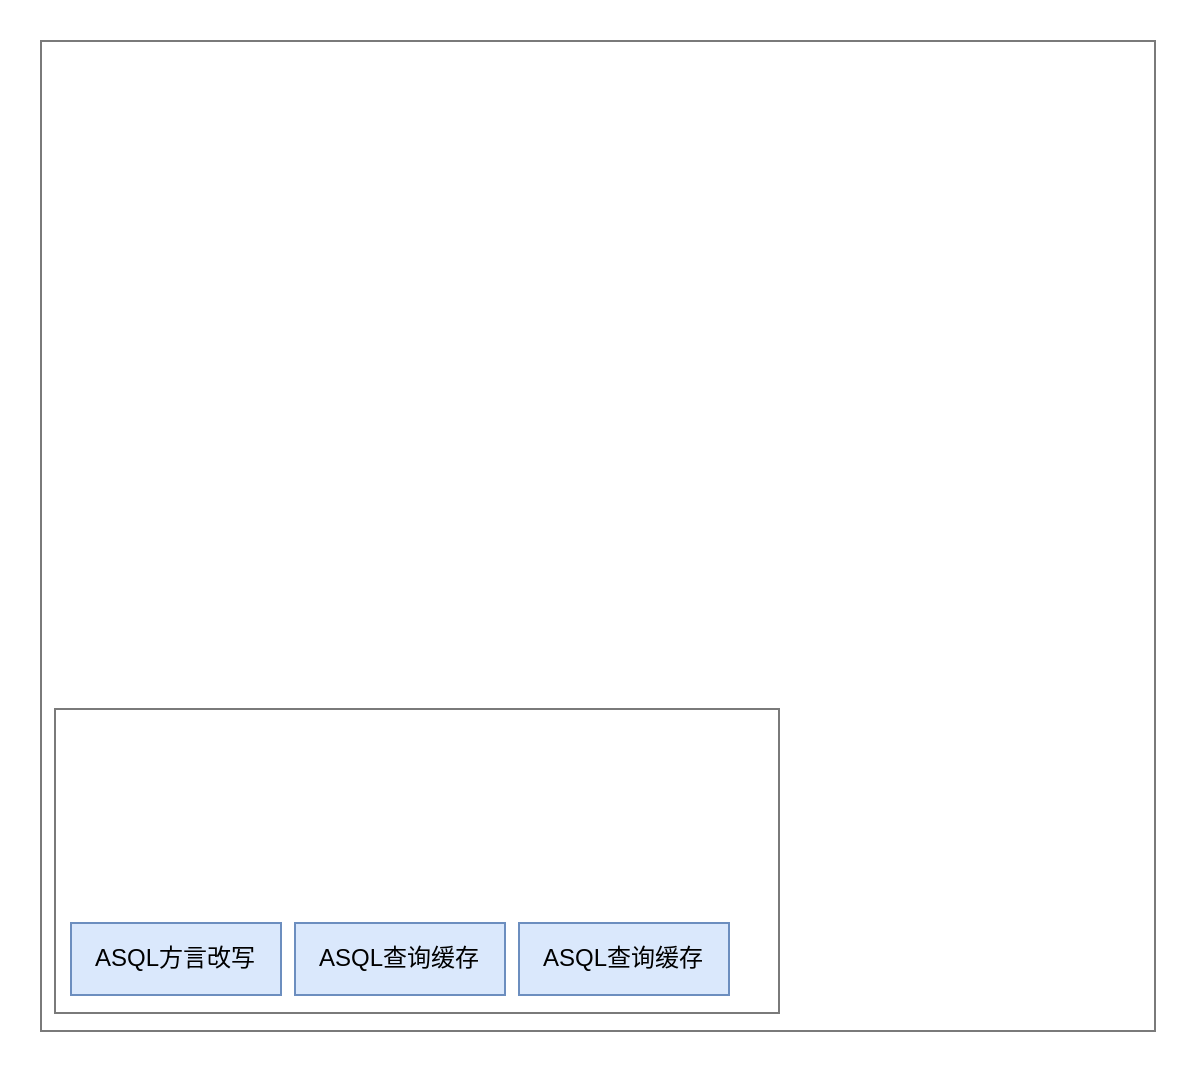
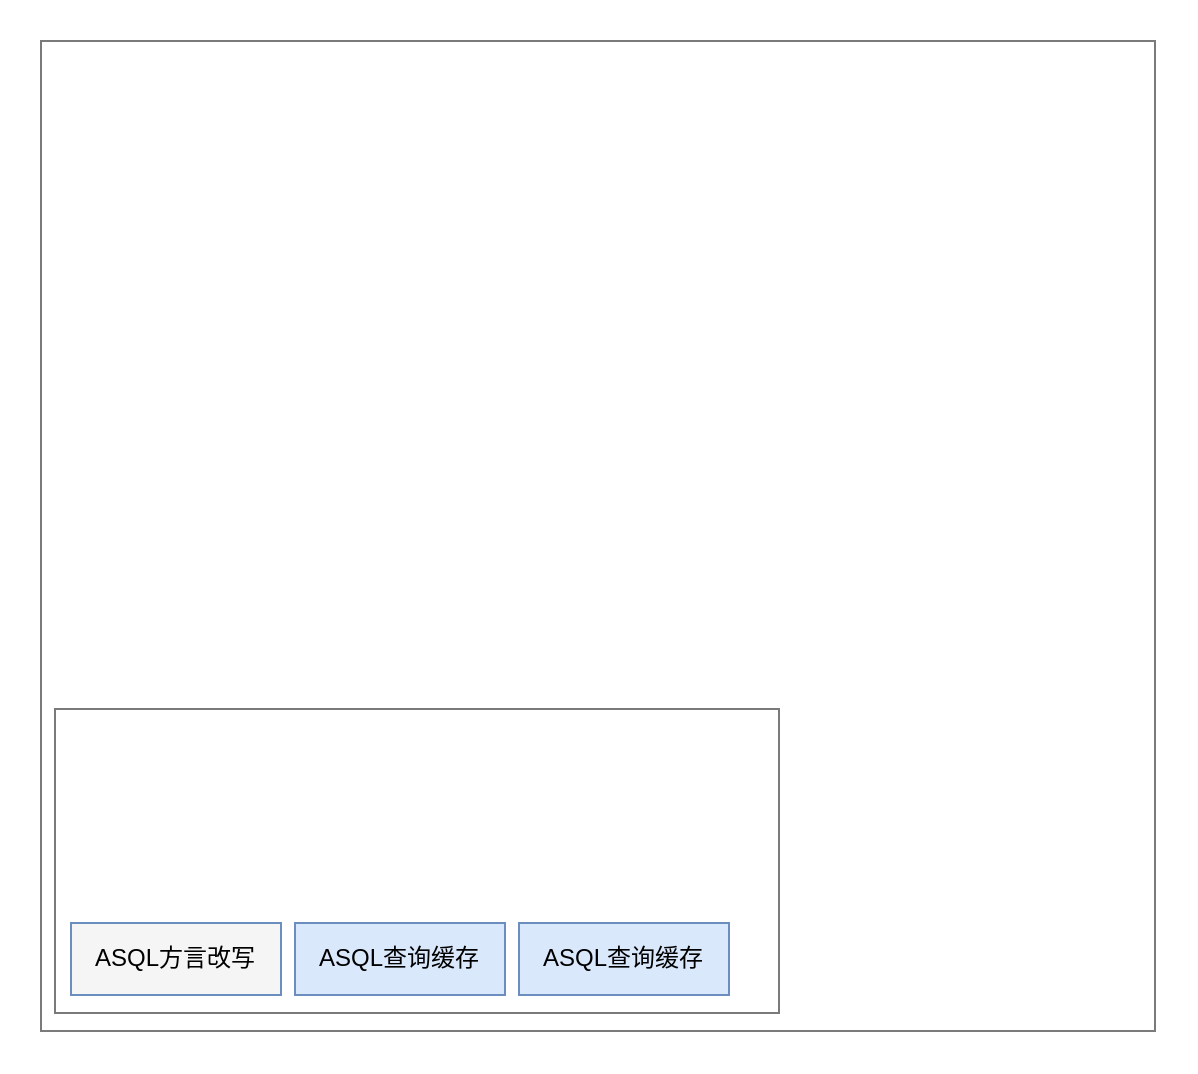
(176, 959) -> (176, 959)
